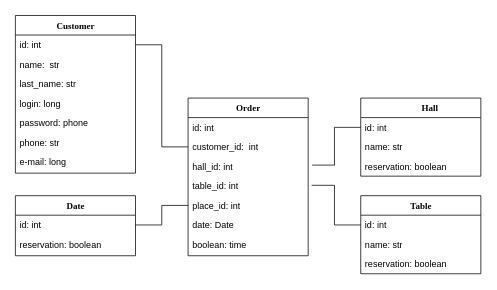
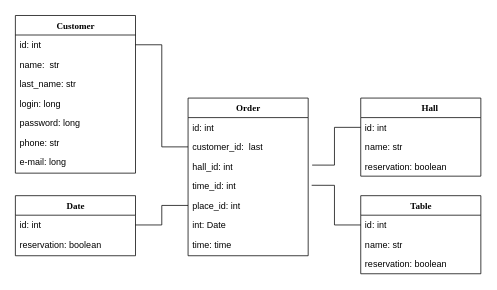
(55, 124) -> (52, 124)
(231, 148) -> (233, 148)
(219, 187) -> (217, 187)
(215, 226) -> (212, 226)
(220, 245) -> (213, 245)
